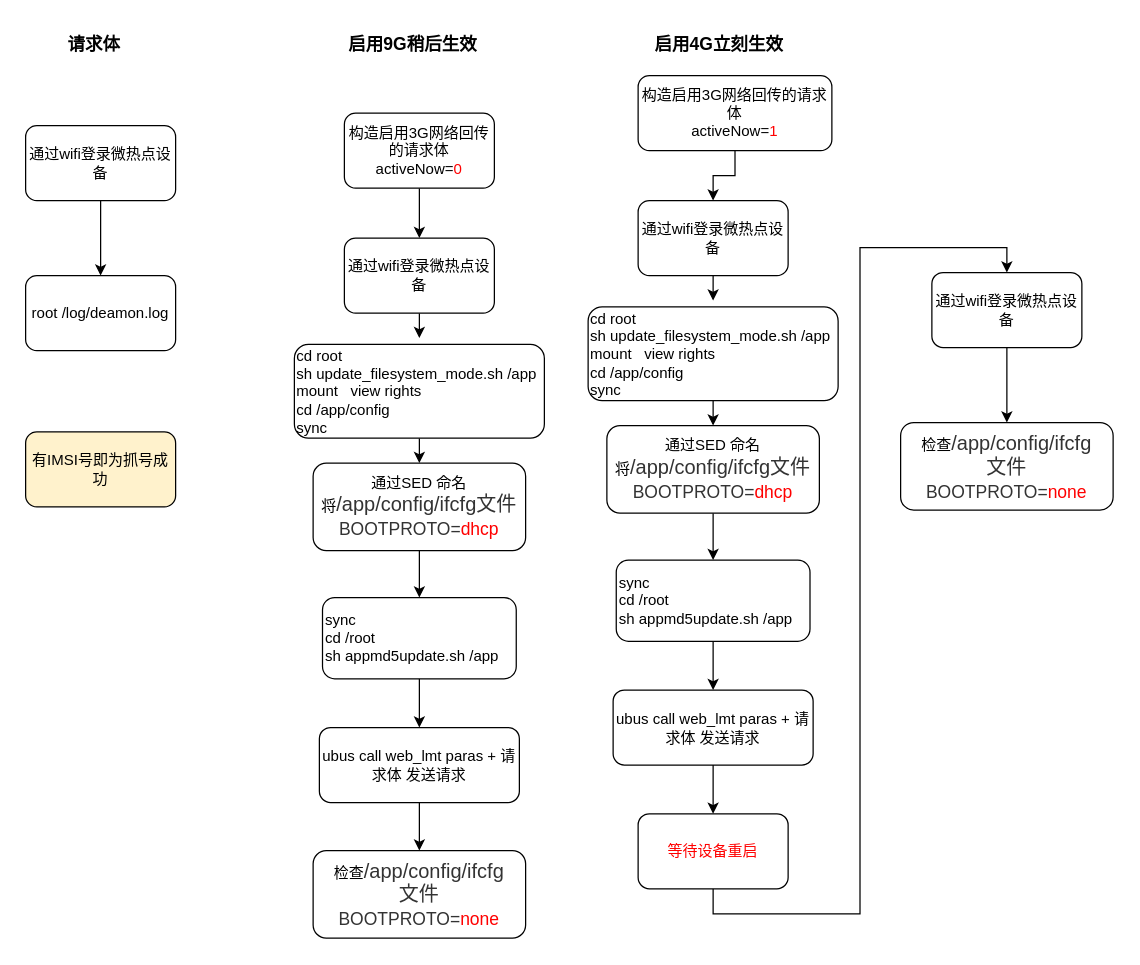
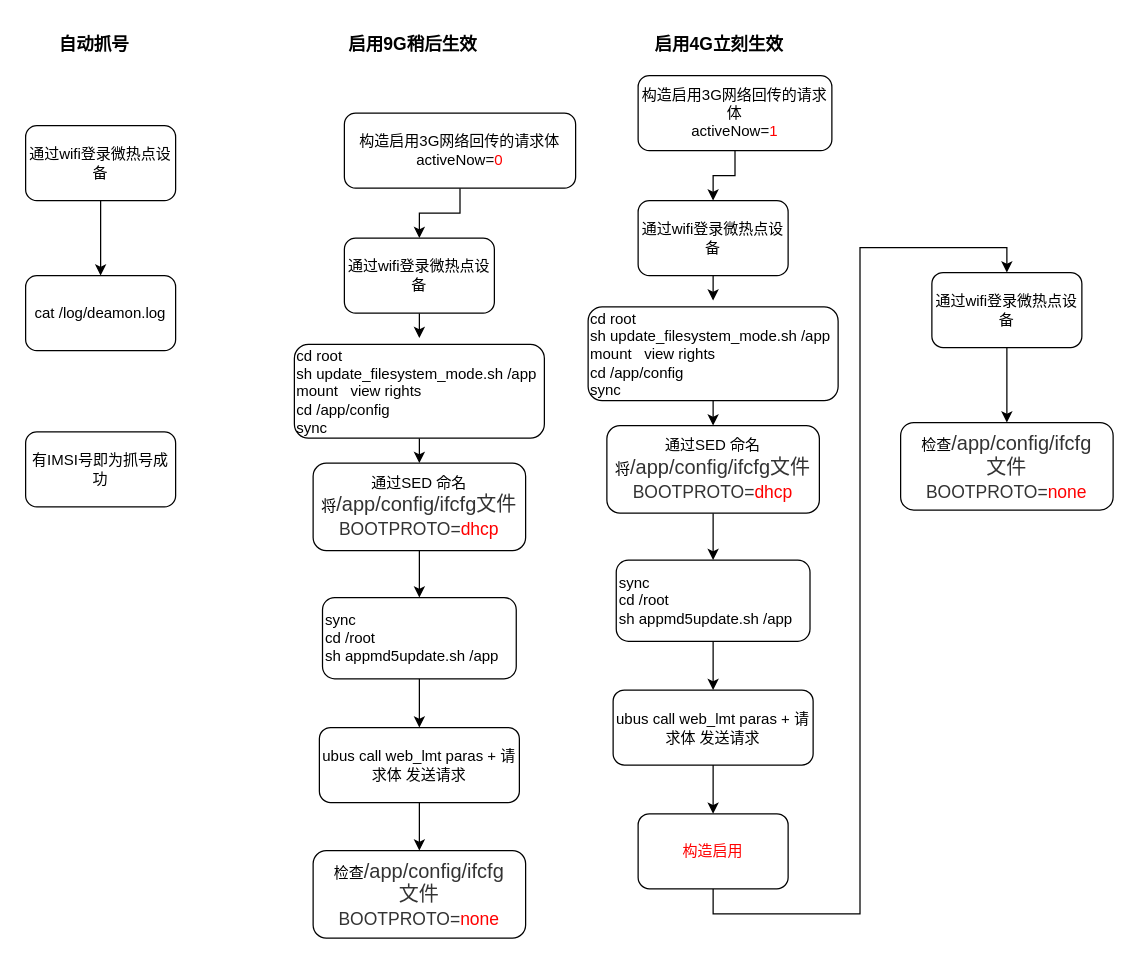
(94, 44) -> (94, 44)
(419, 151) -> (460, 151)
(101, 313) -> (101, 313)
(101, 469) -> (101, 469)
(713, 852) -> (713, 852)
